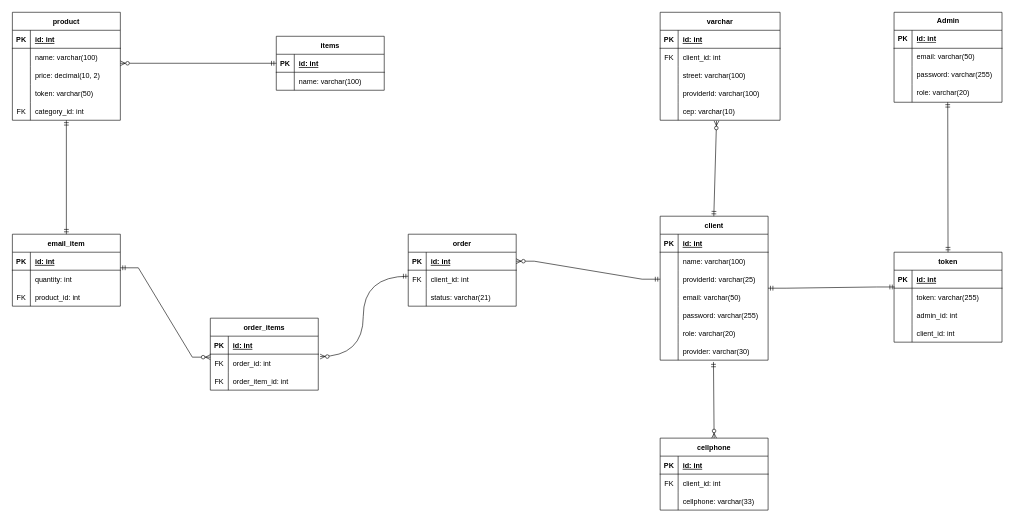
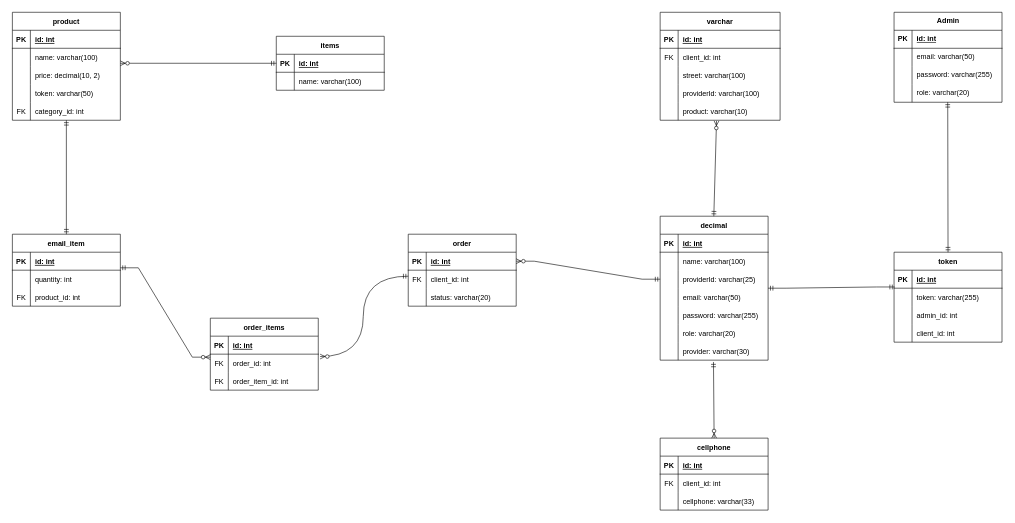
(713, 112) -> (721, 112)
(714, 226) -> (714, 226)
(467, 298) -> (467, 298)
